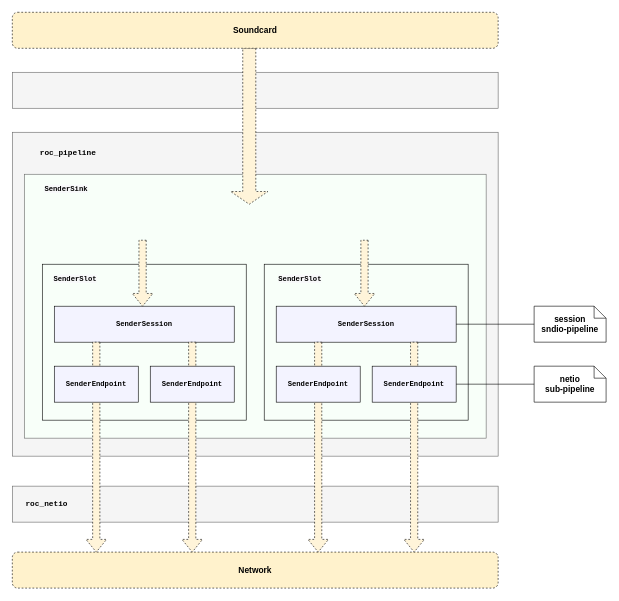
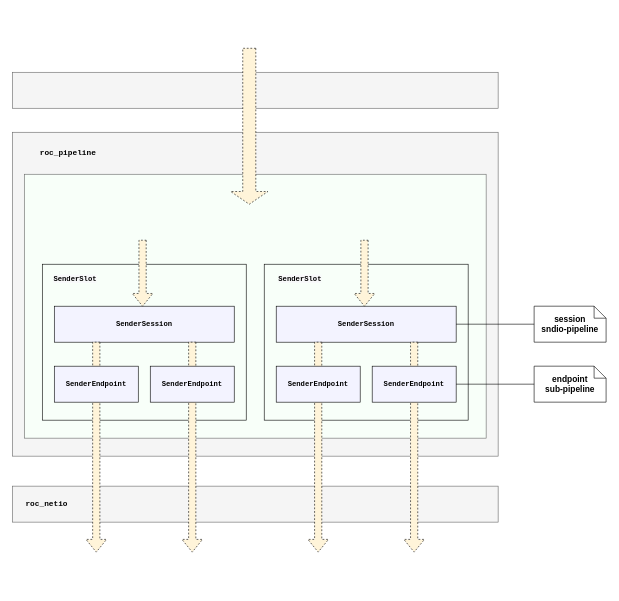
(255, 30) -> none
(66, 189) -> none
(570, 384) -> (570, 384)
(255, 570) -> none
